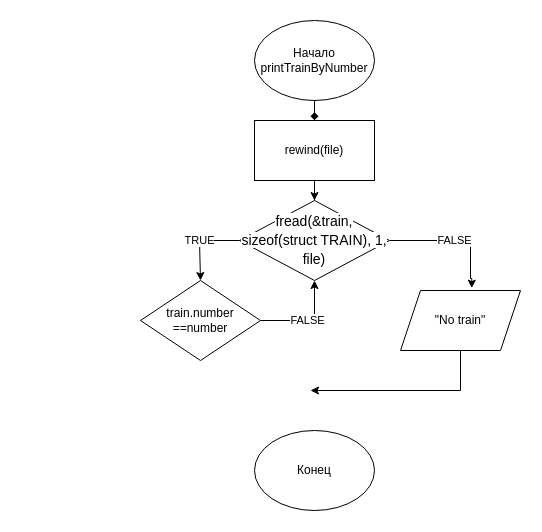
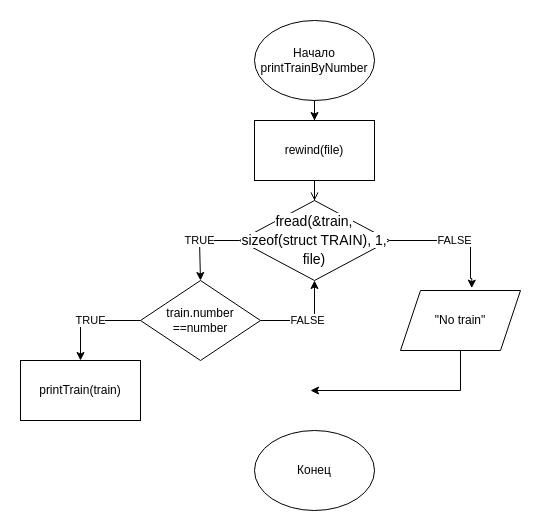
(315, 112) -> (315, 112)
(315, 192) -> (315, 194)
none -> (95, 321)
none -> (81, 391)
